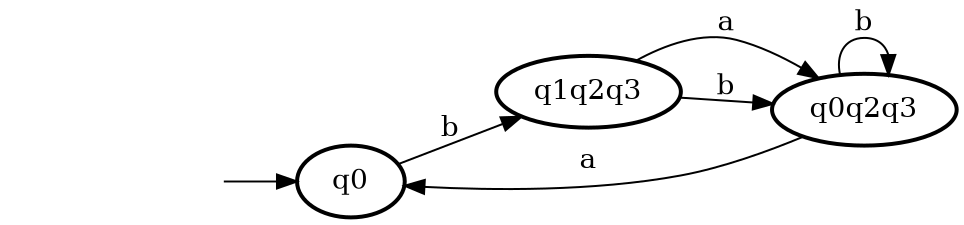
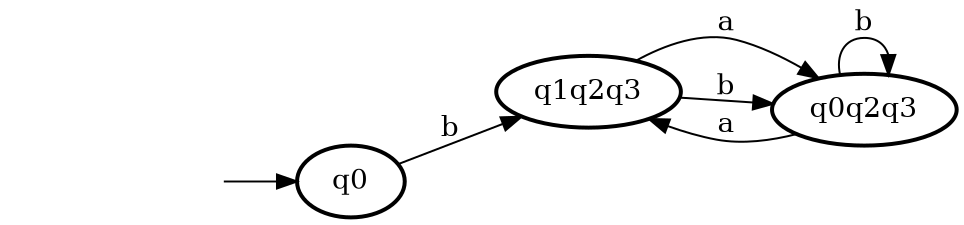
(617, 184) -> (731, 141)
